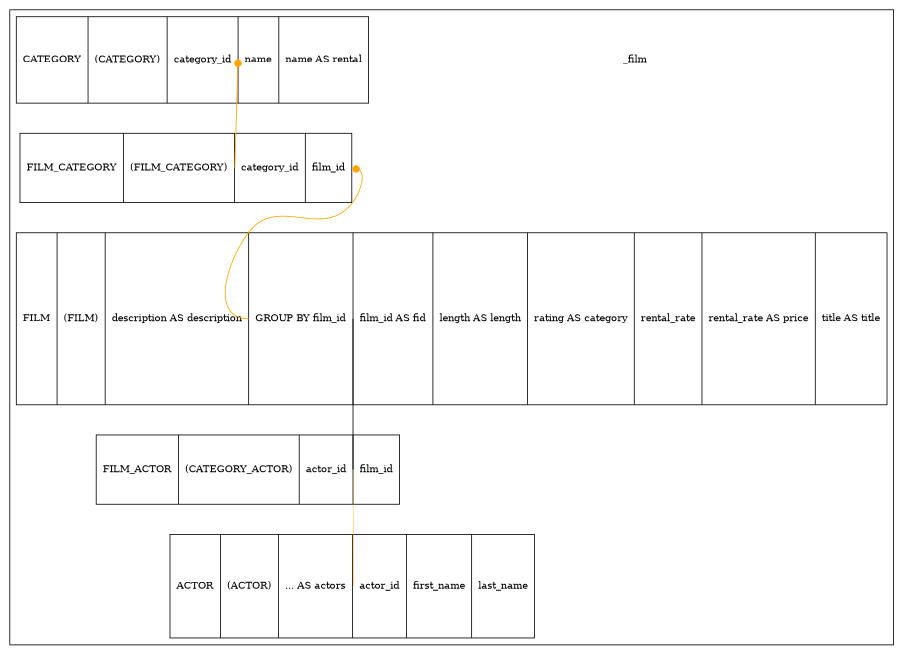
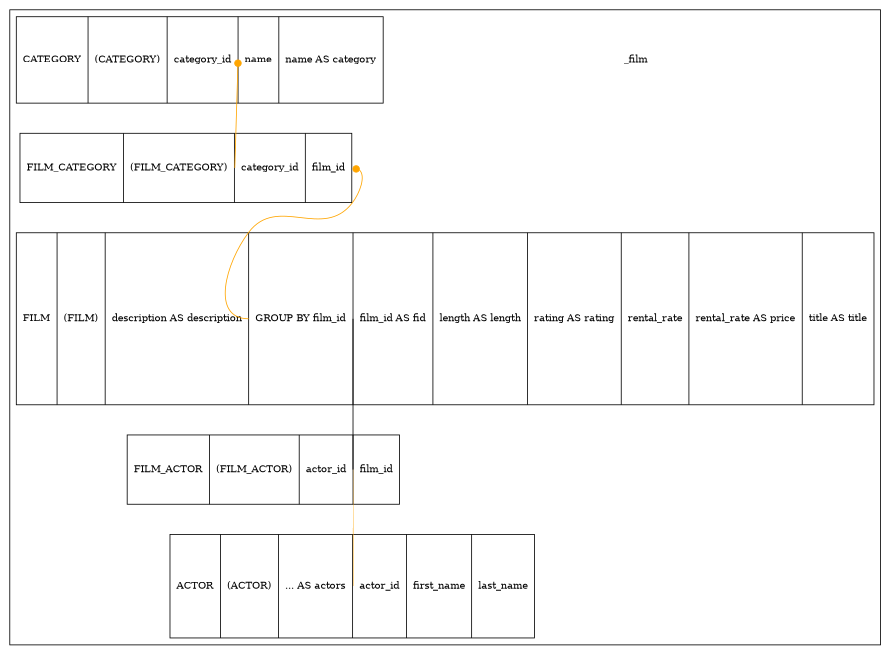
(324, 60) -> (331, 60)
(581, 318) -> (574, 318)
(239, 469) -> (254, 469)
